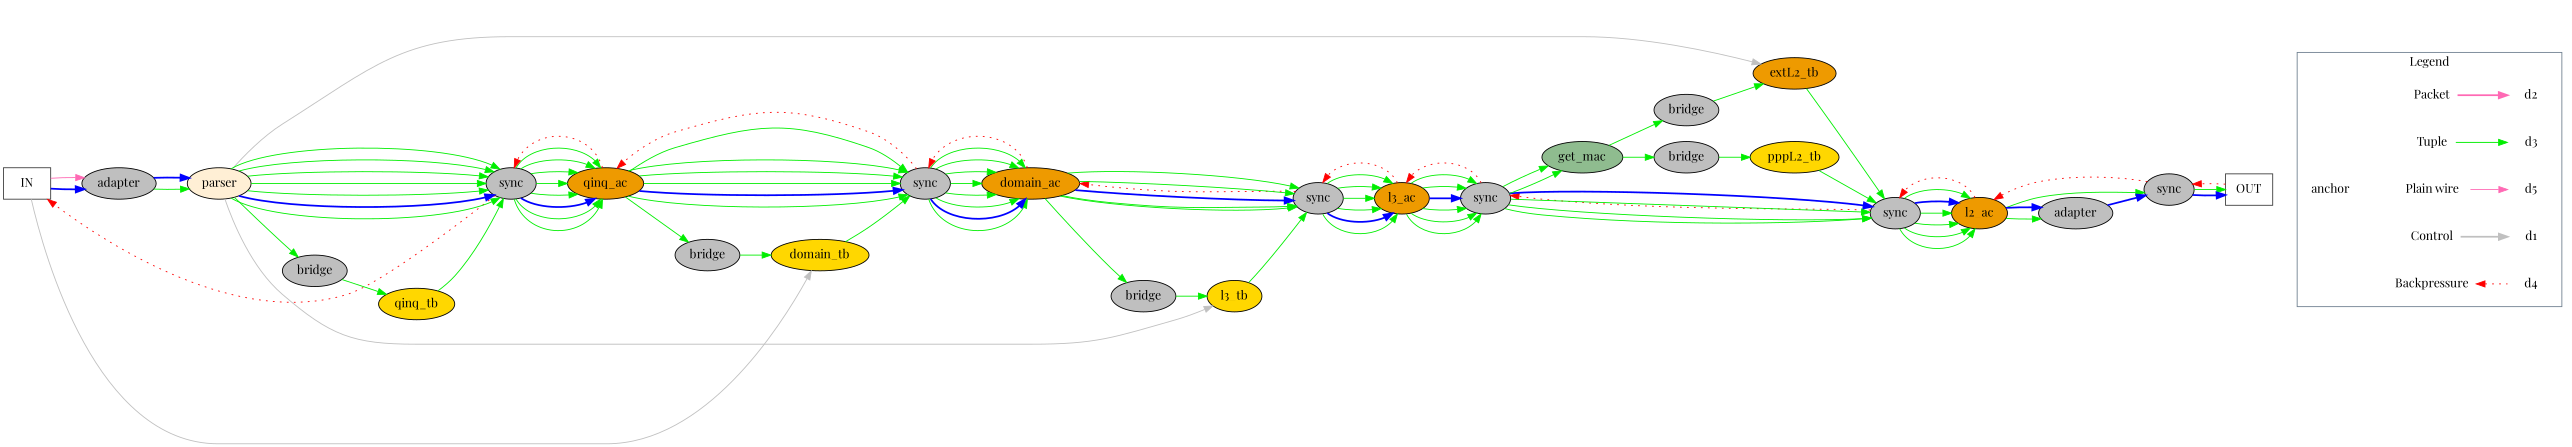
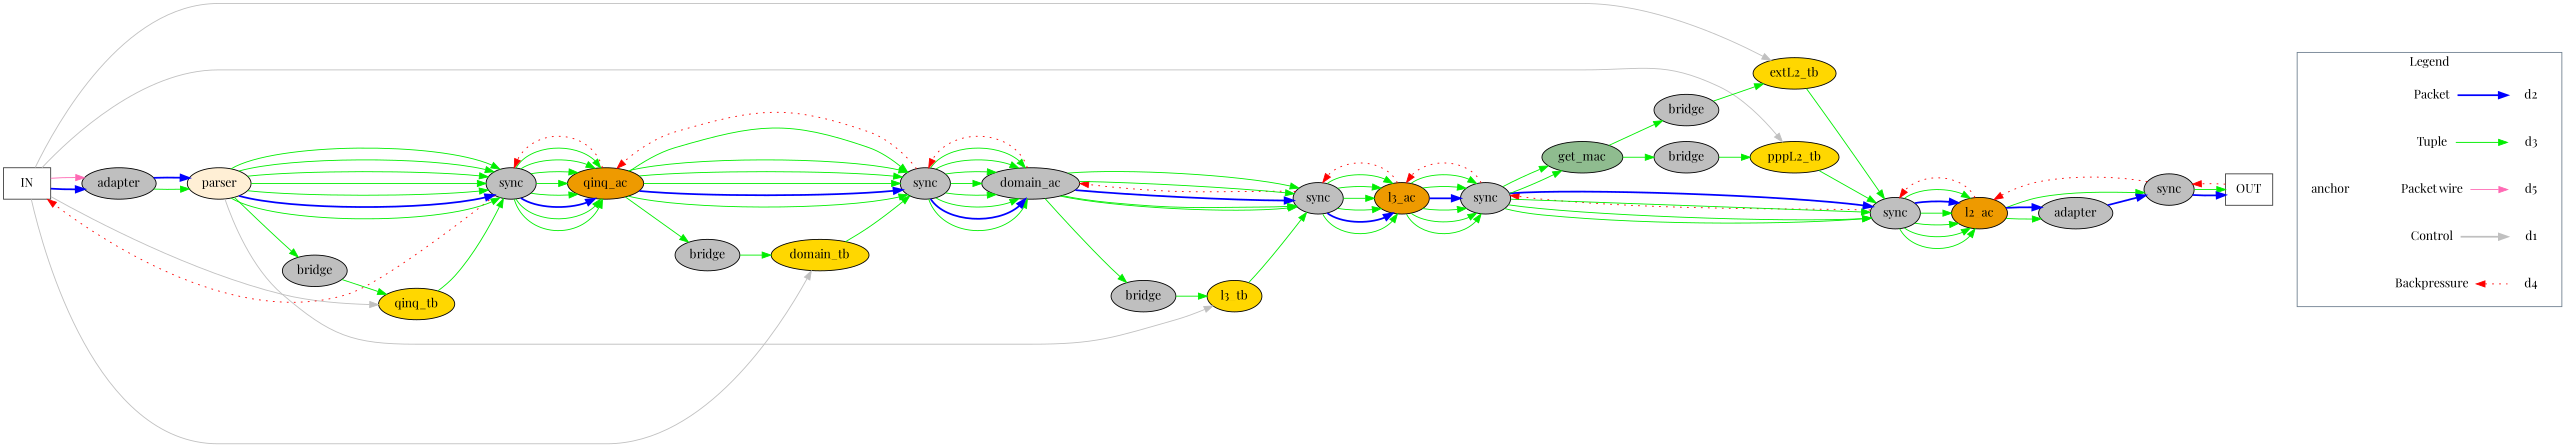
(974, 37) -> (866, 3)
none -> (905, 70)
(1795, 73) -> (1795, 73)
(2478, 95) -> (2478, 95)
(1031, 183) -> (1031, 183)
(2432, 190) -> (2432, 190)
none -> (204, 269)
